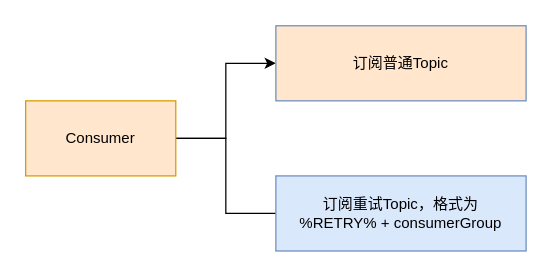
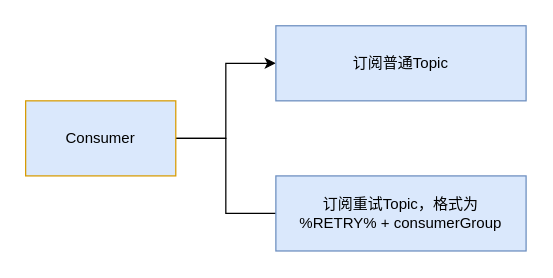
(401, 63) -> (401, 63)
(101, 138) -> (101, 138)
